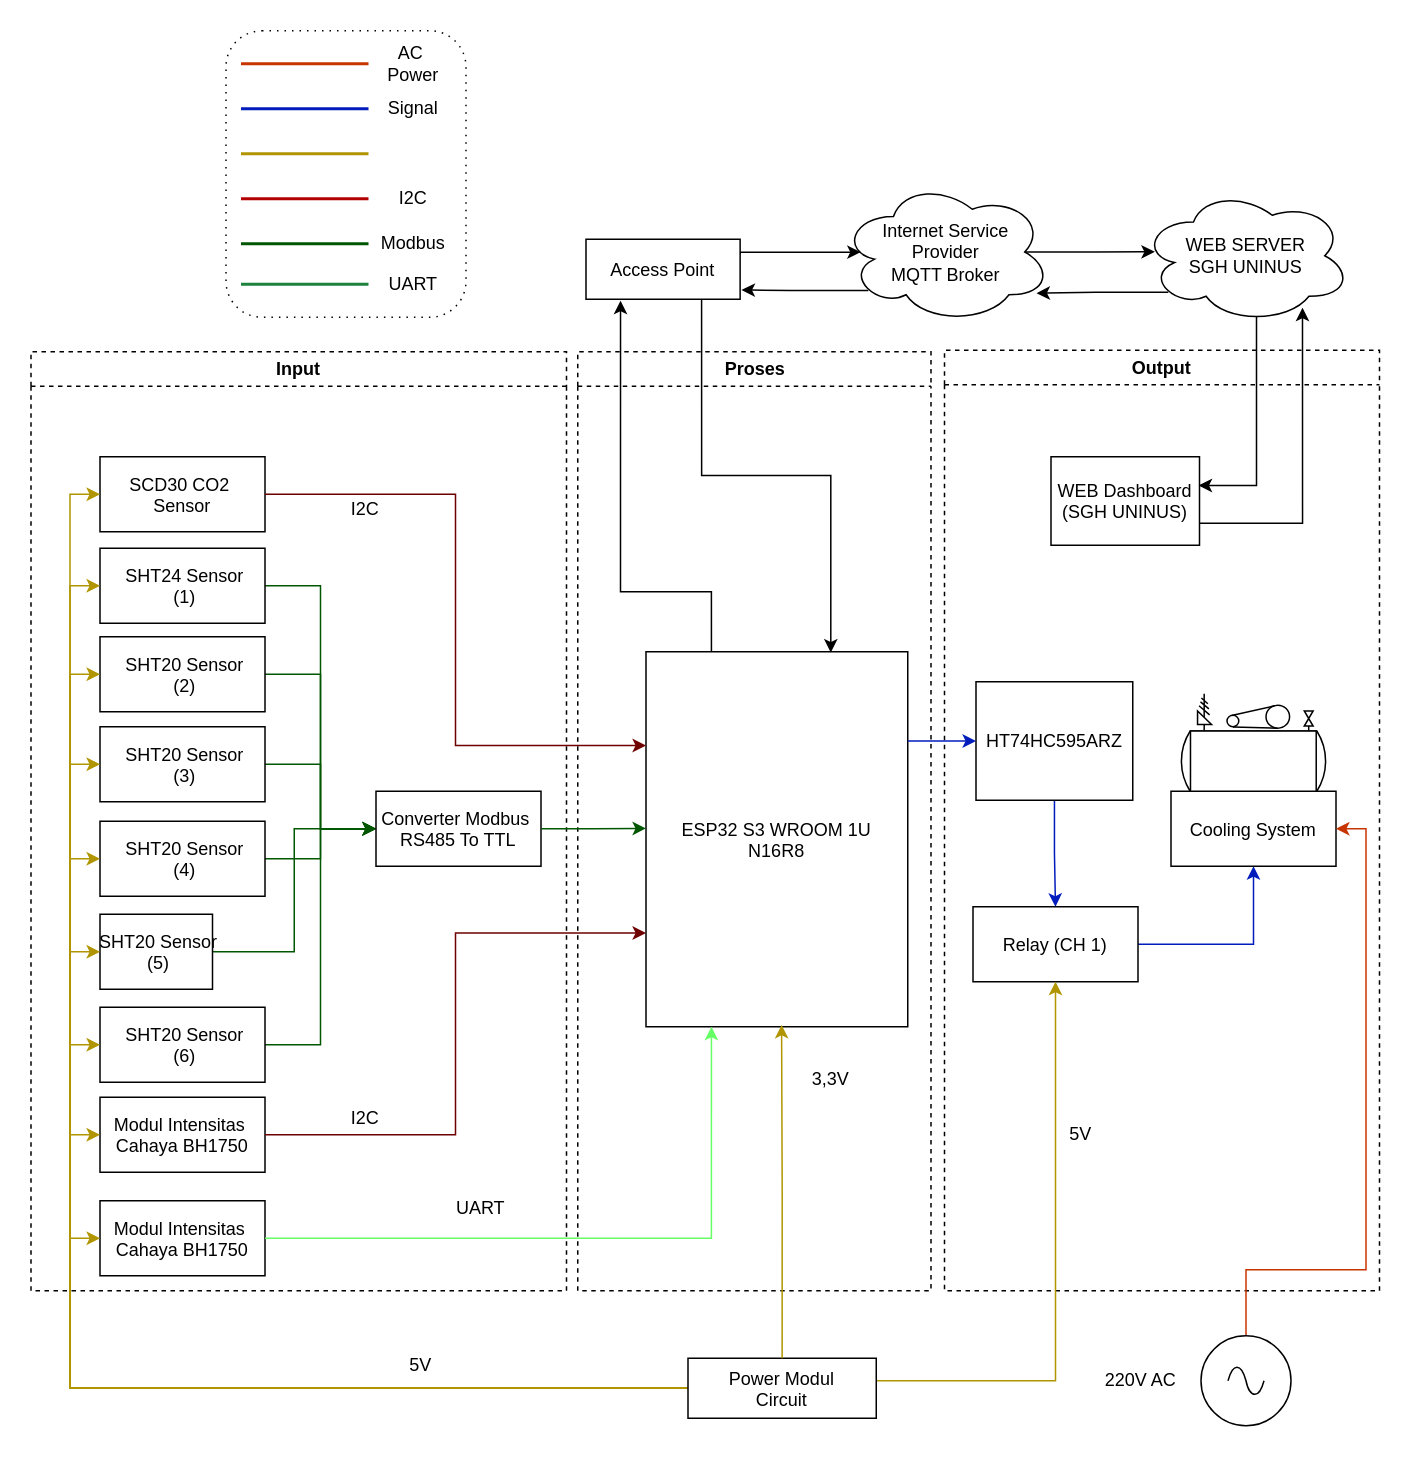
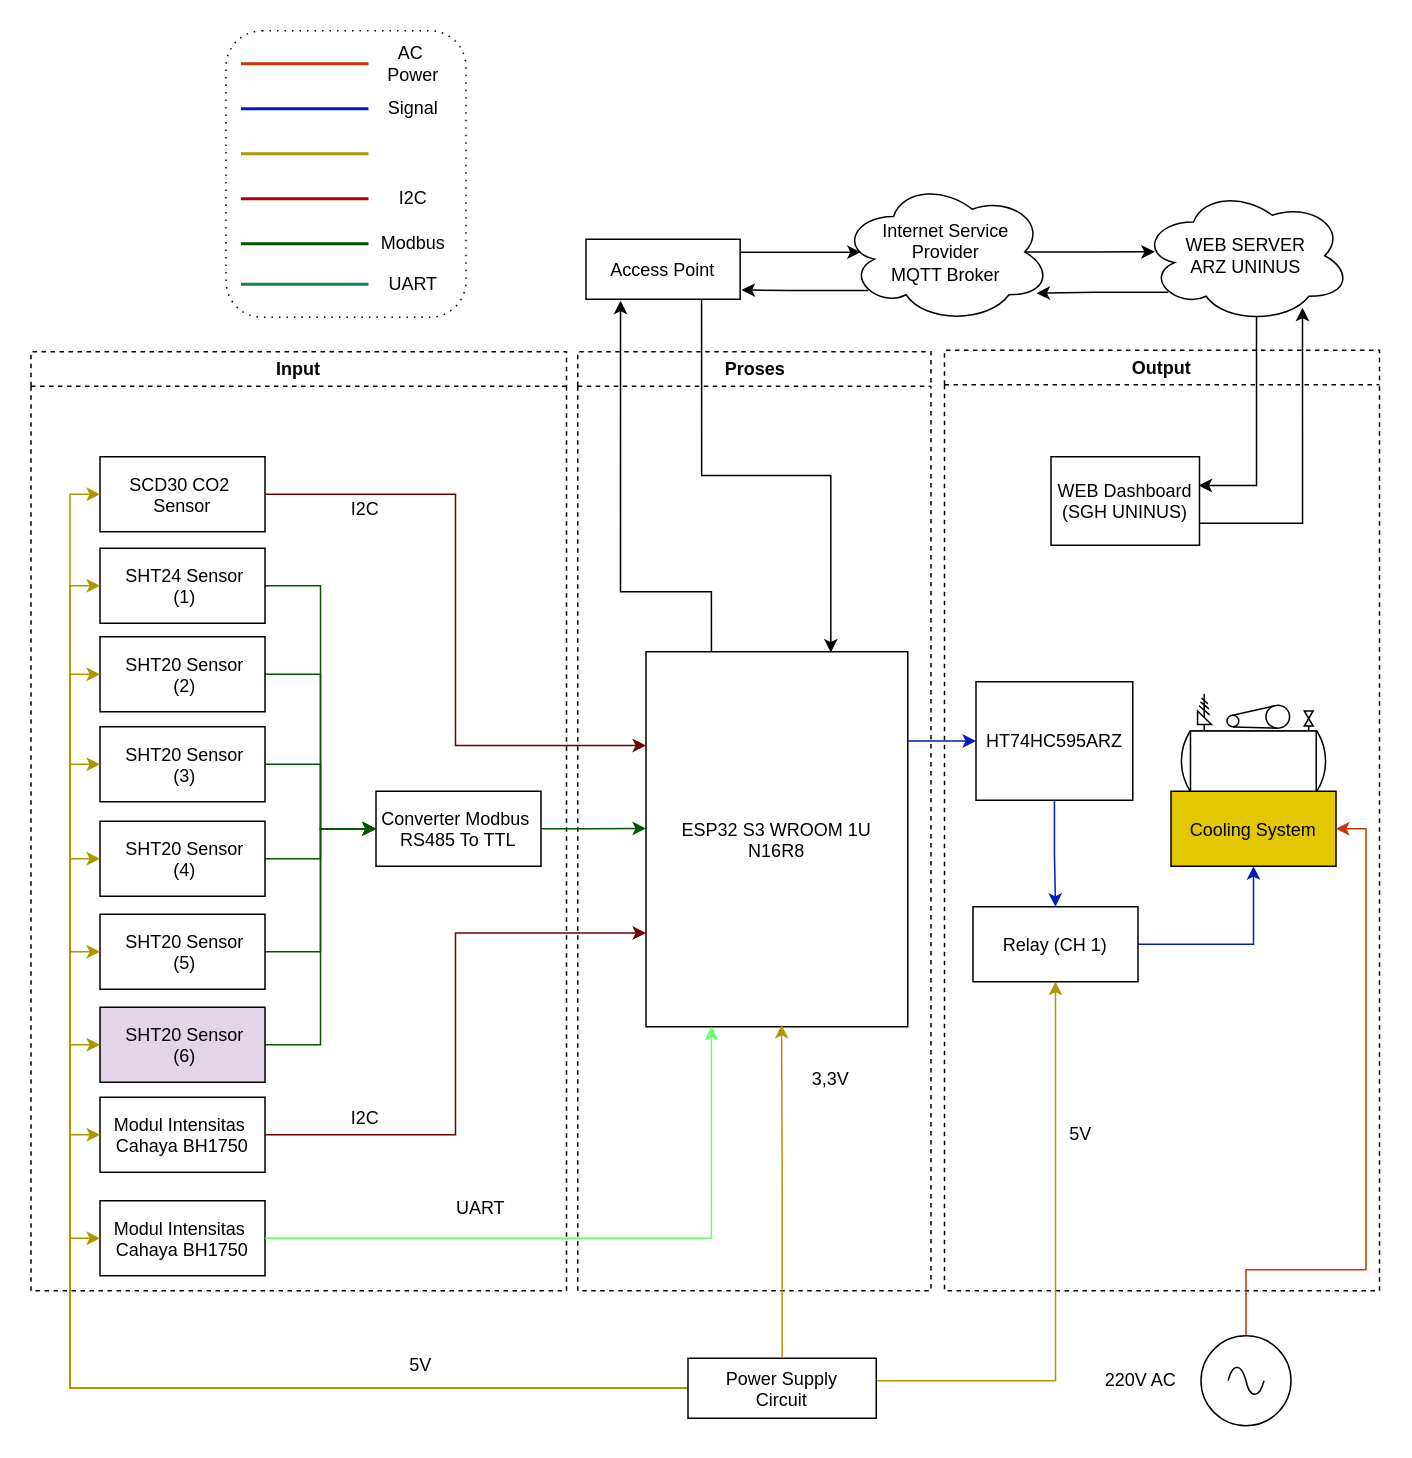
(1246, 256) -> (1246, 256)
(1253, 829) -> (1253, 829)
(156, 952) -> (182, 952)
(182, 1045) -> (182, 1045)
(781, 1379) -> (781, 1379)
